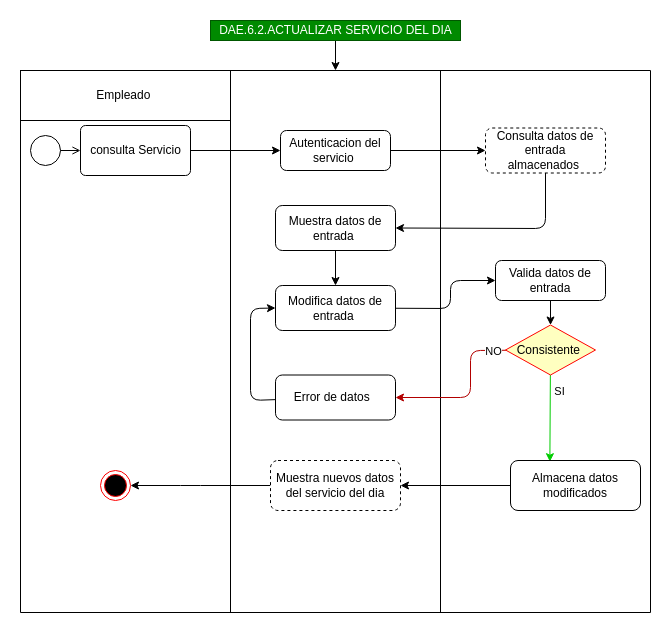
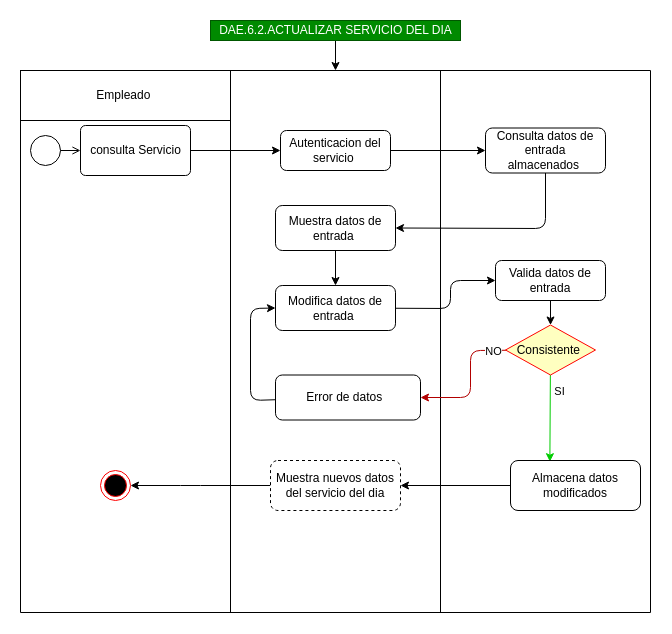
(546, 151) -> (546, 151)
(336, 398) -> (348, 398)
